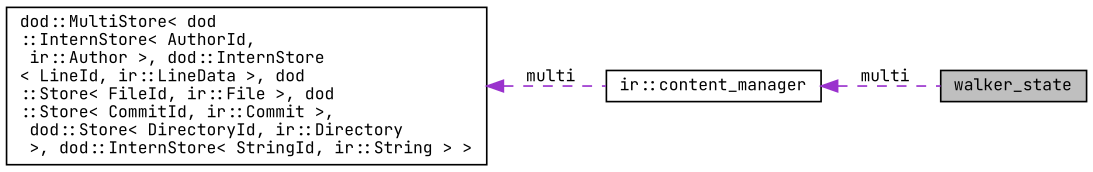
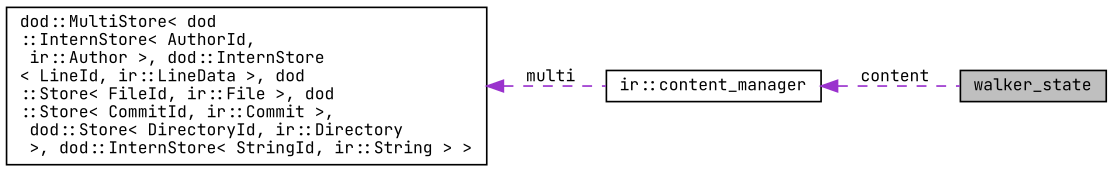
(881, 77) -> (891, 77)
